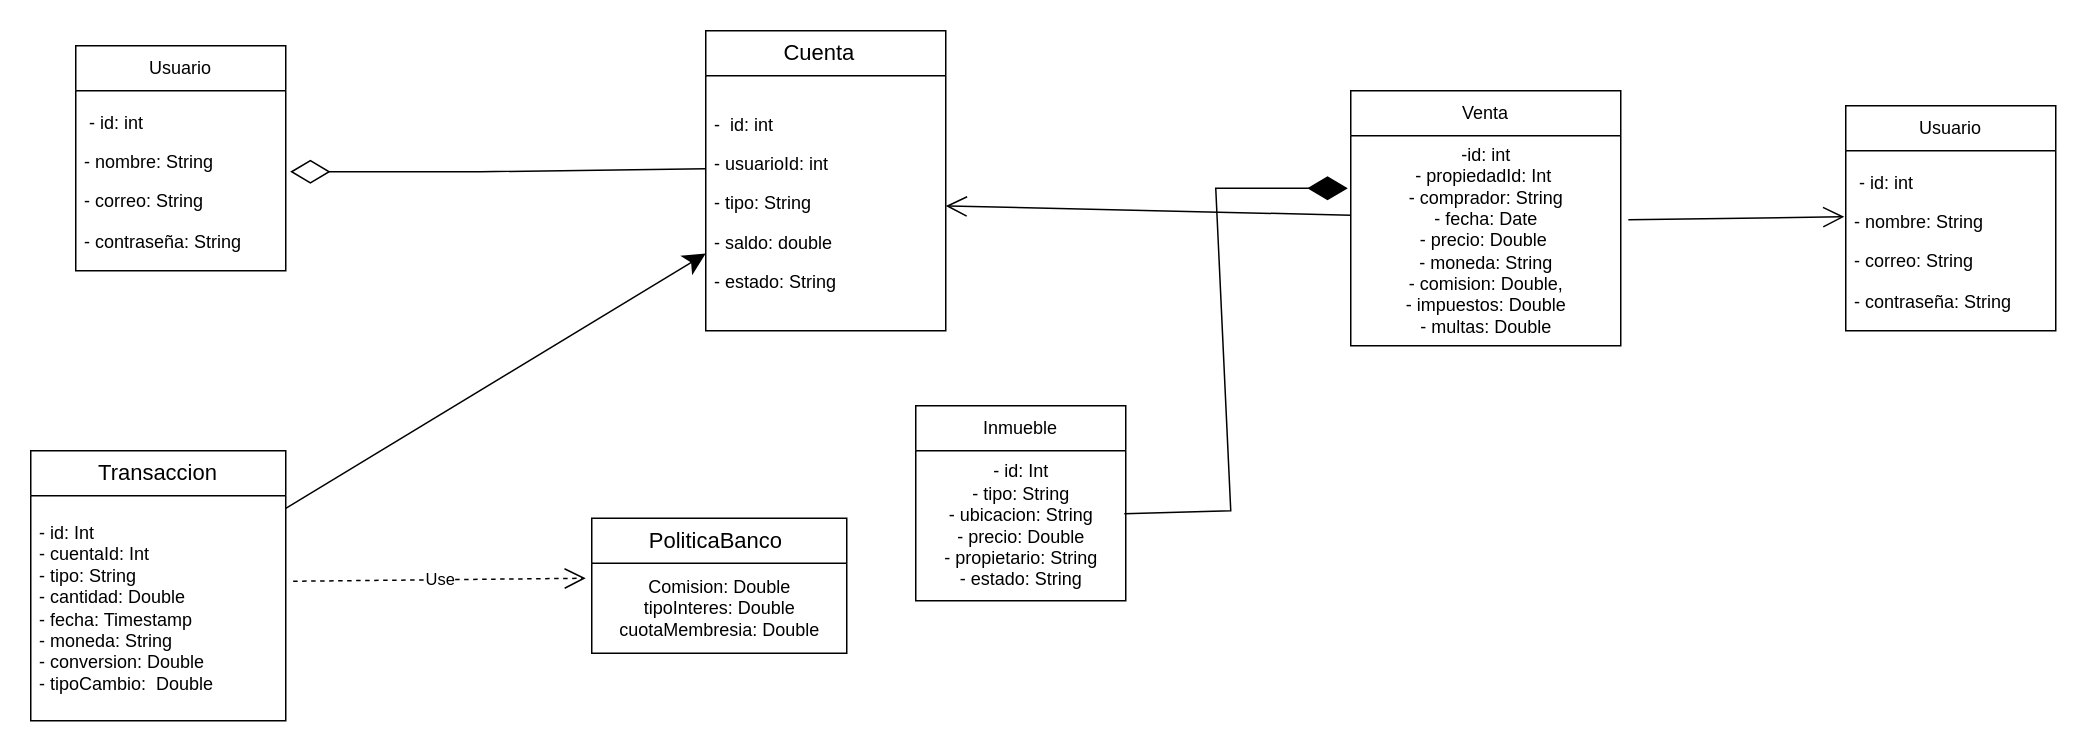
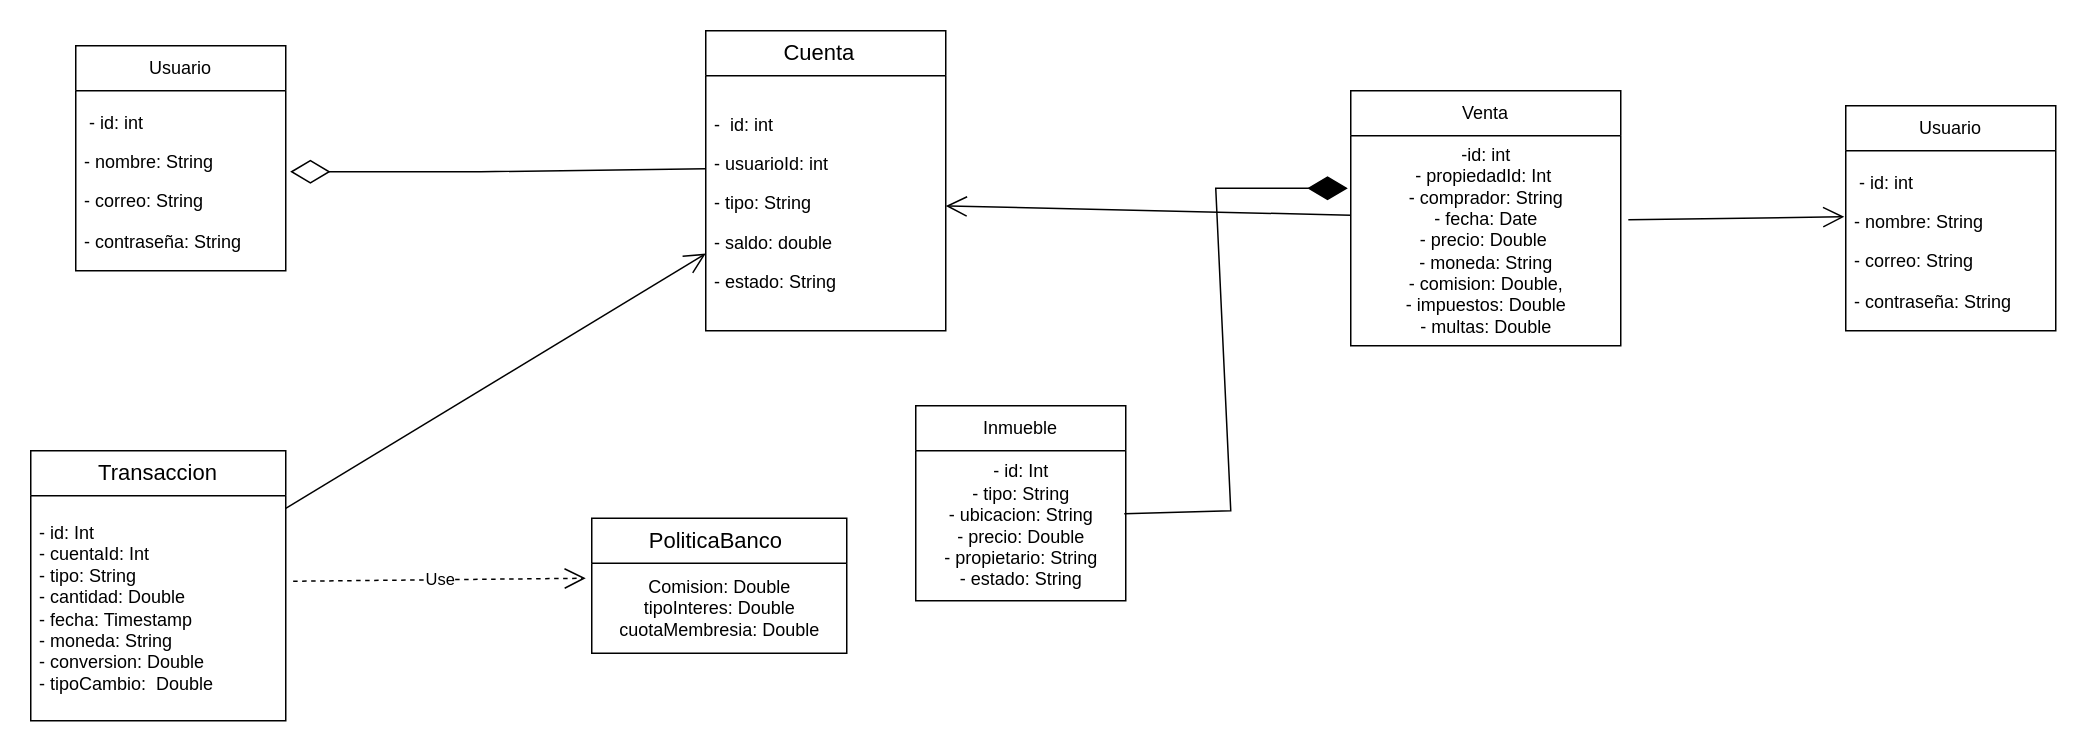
(690, 263) -> (695, 260)
